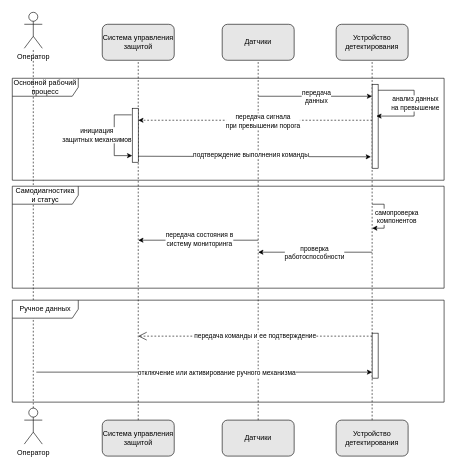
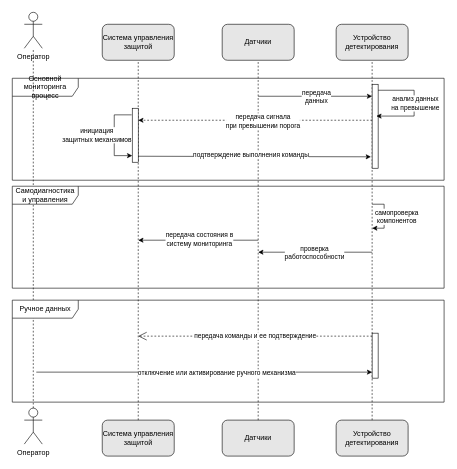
(45, 87) -> (45, 87)
(45, 195) -> (45, 195)
